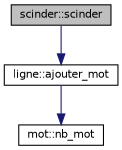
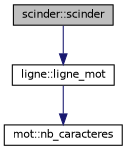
(61, 75) -> (63, 75)
(61, 135) -> (63, 135)
